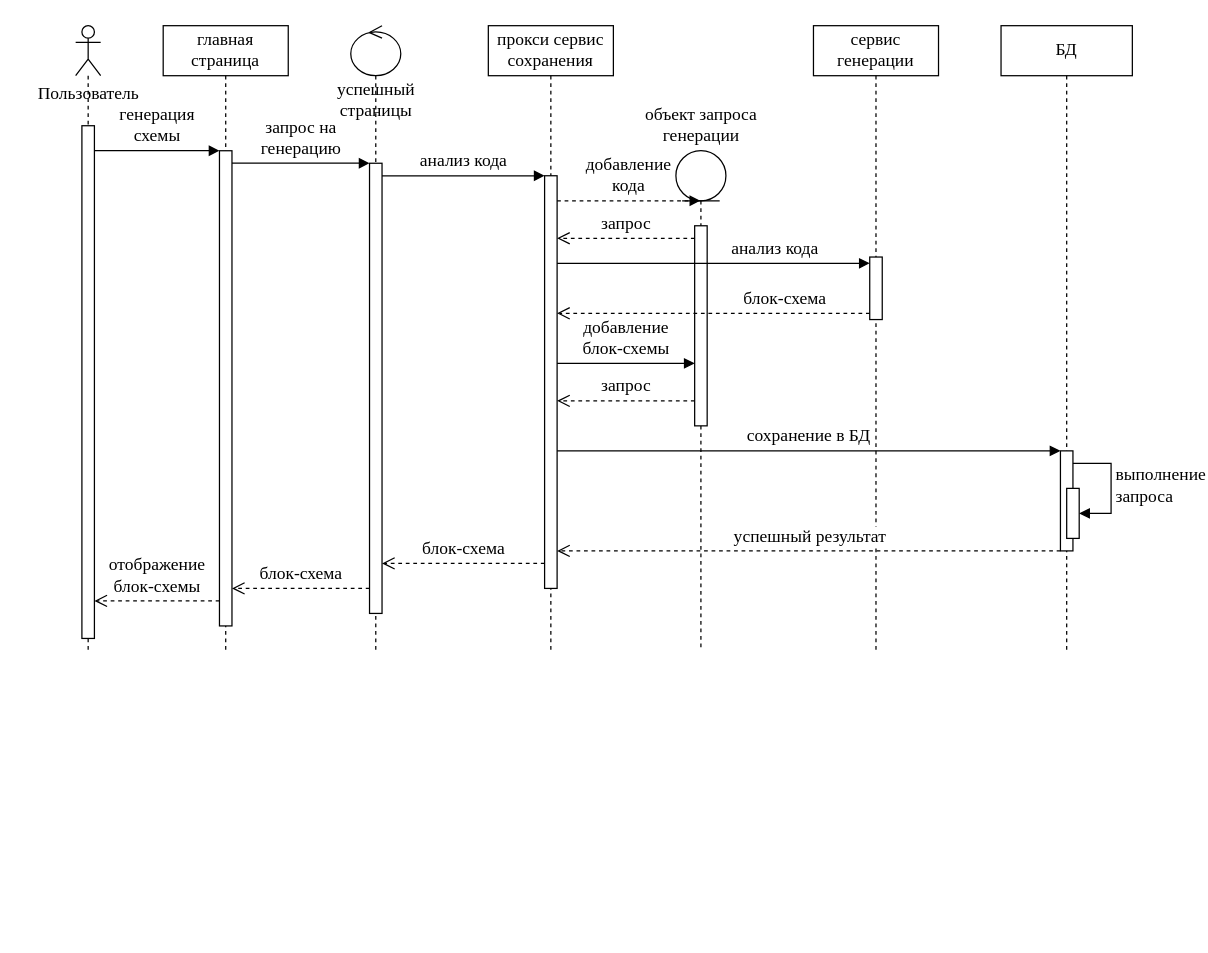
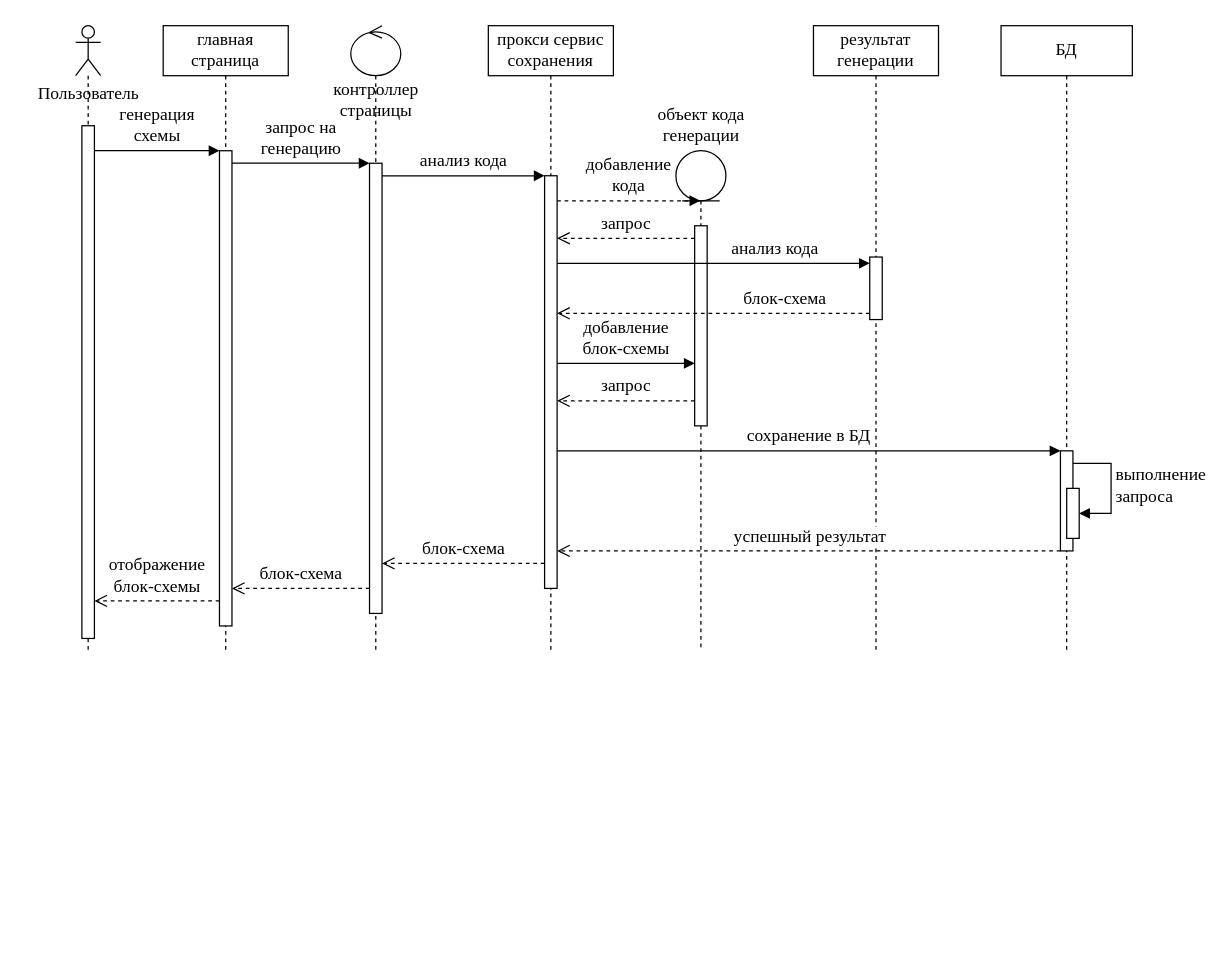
(876, 51) -> (876, 51)
(376, 101) -> (376, 101)
(701, 126) -> (701, 126)
